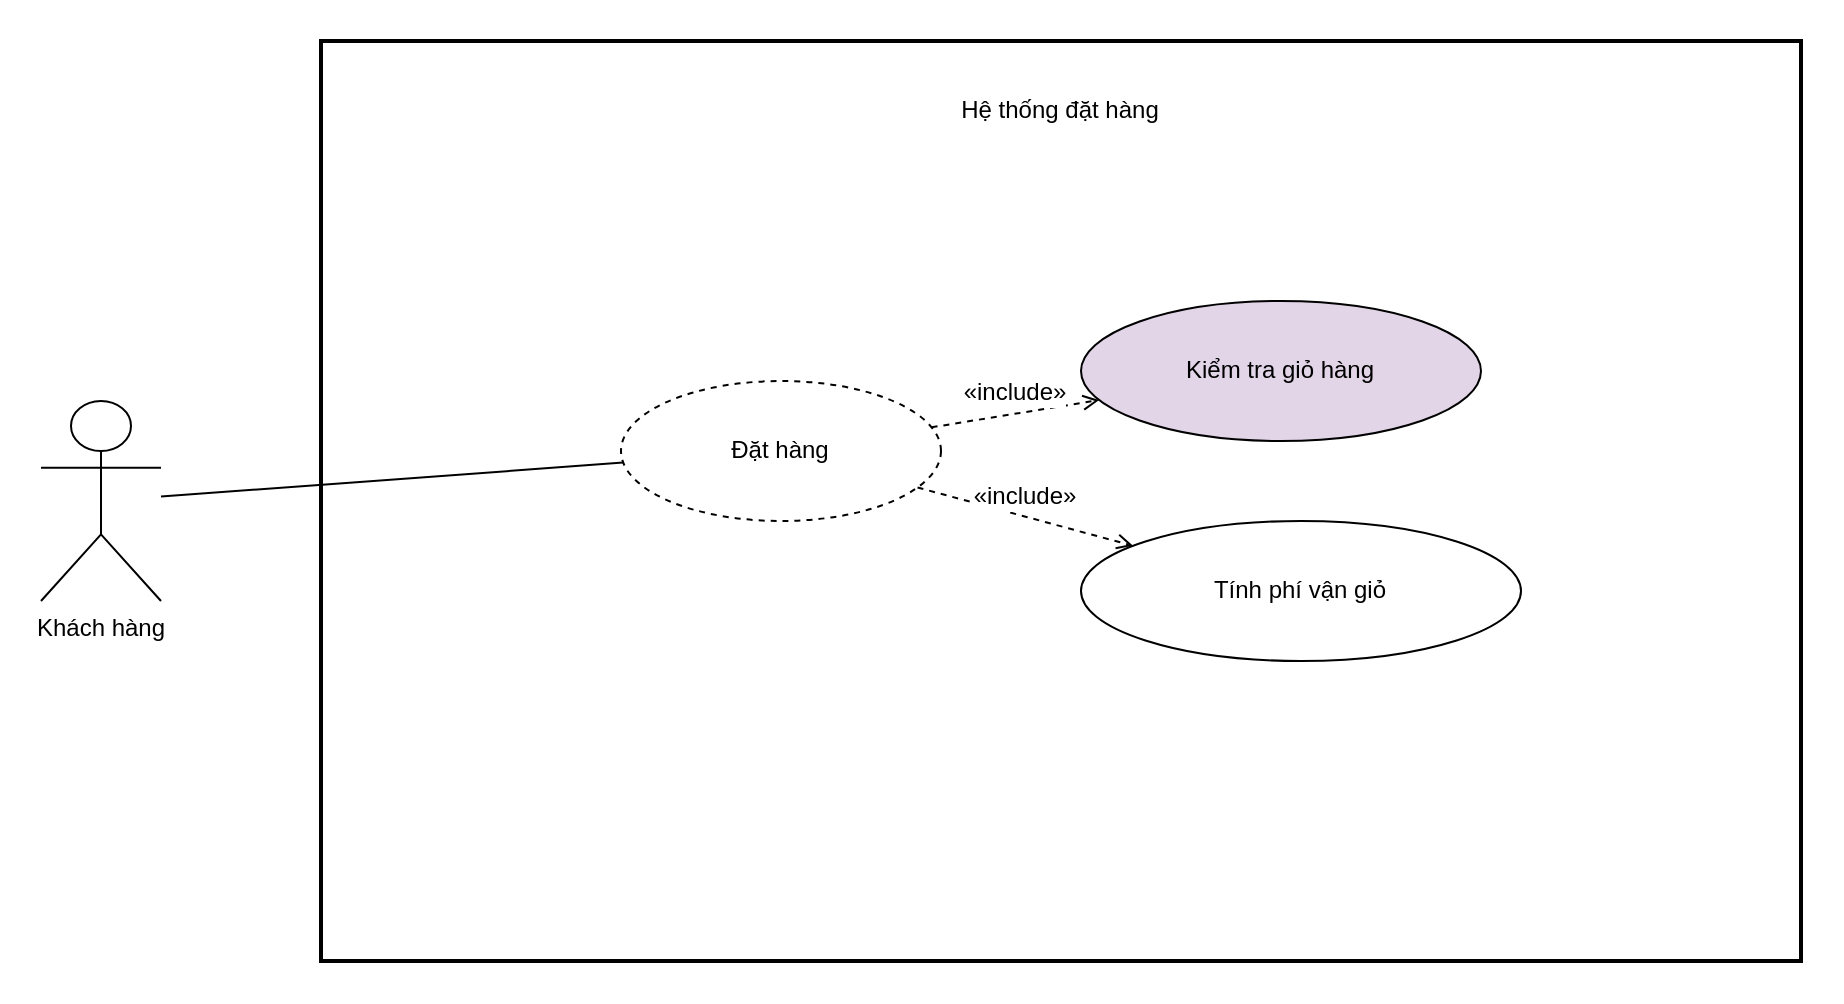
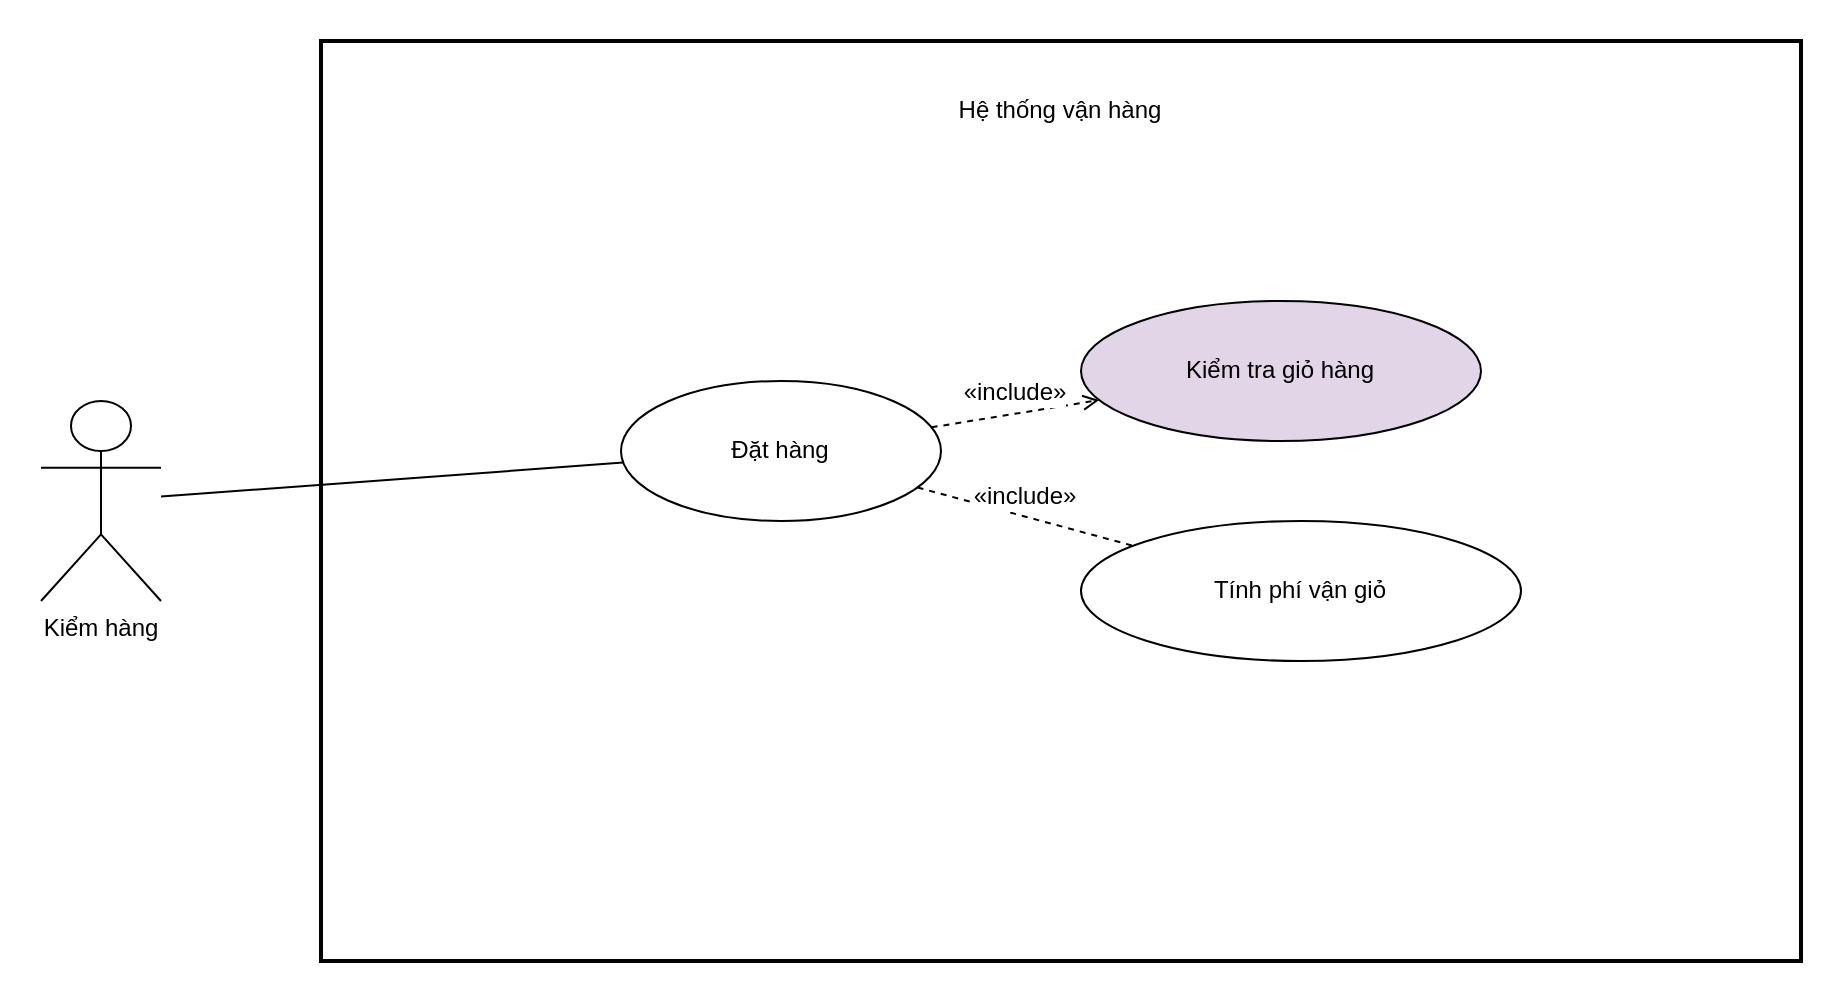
(1061, 111) -> (1061, 111)
(781, 451) -> (781, 451)
(1125, 544) -> (1126, 544)
(102, 629) -> (102, 629)
